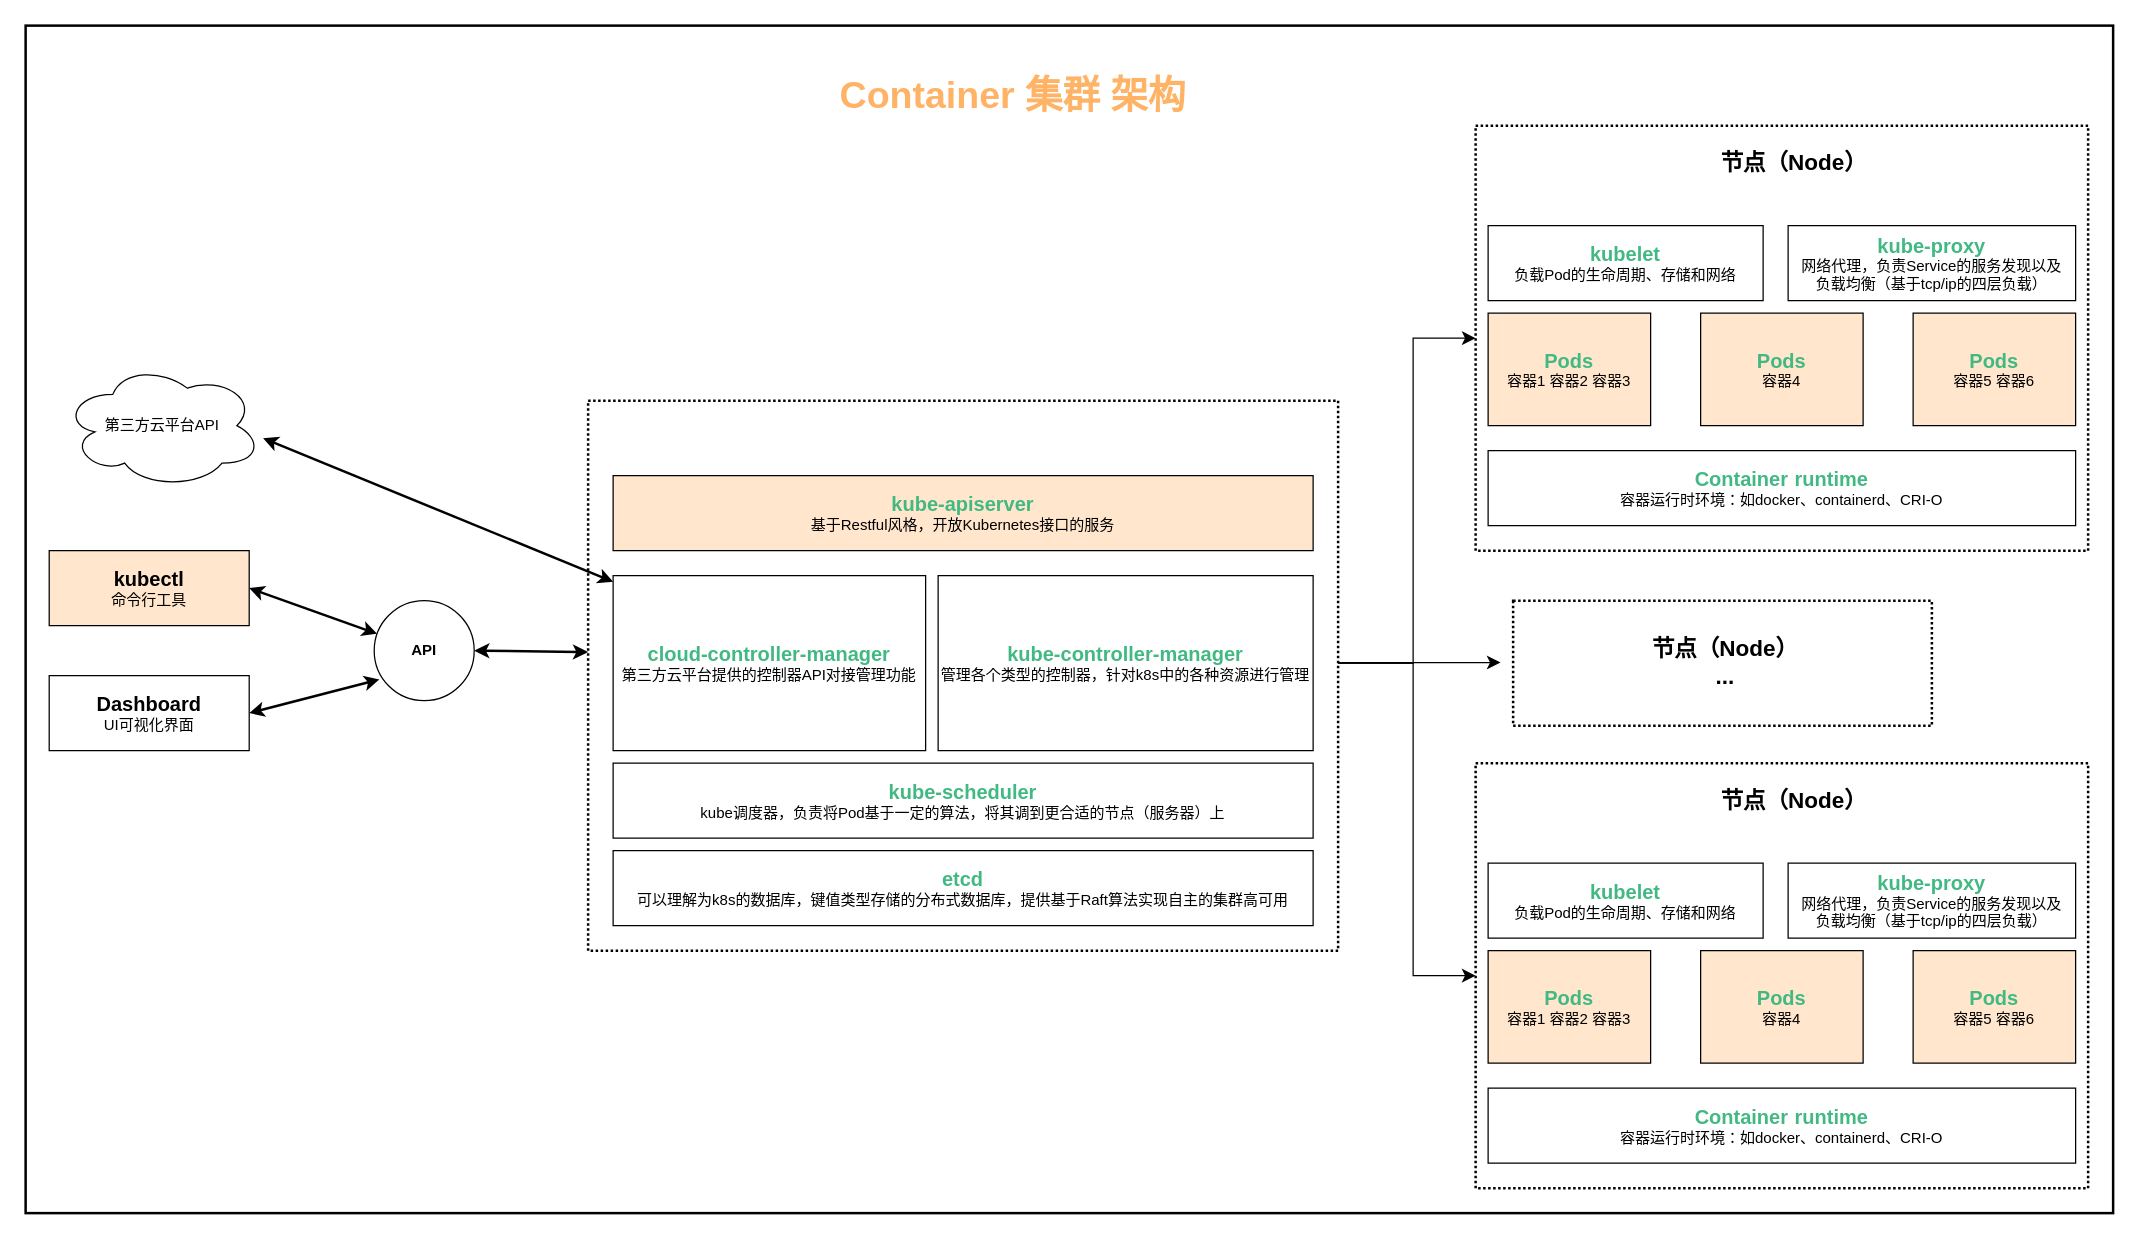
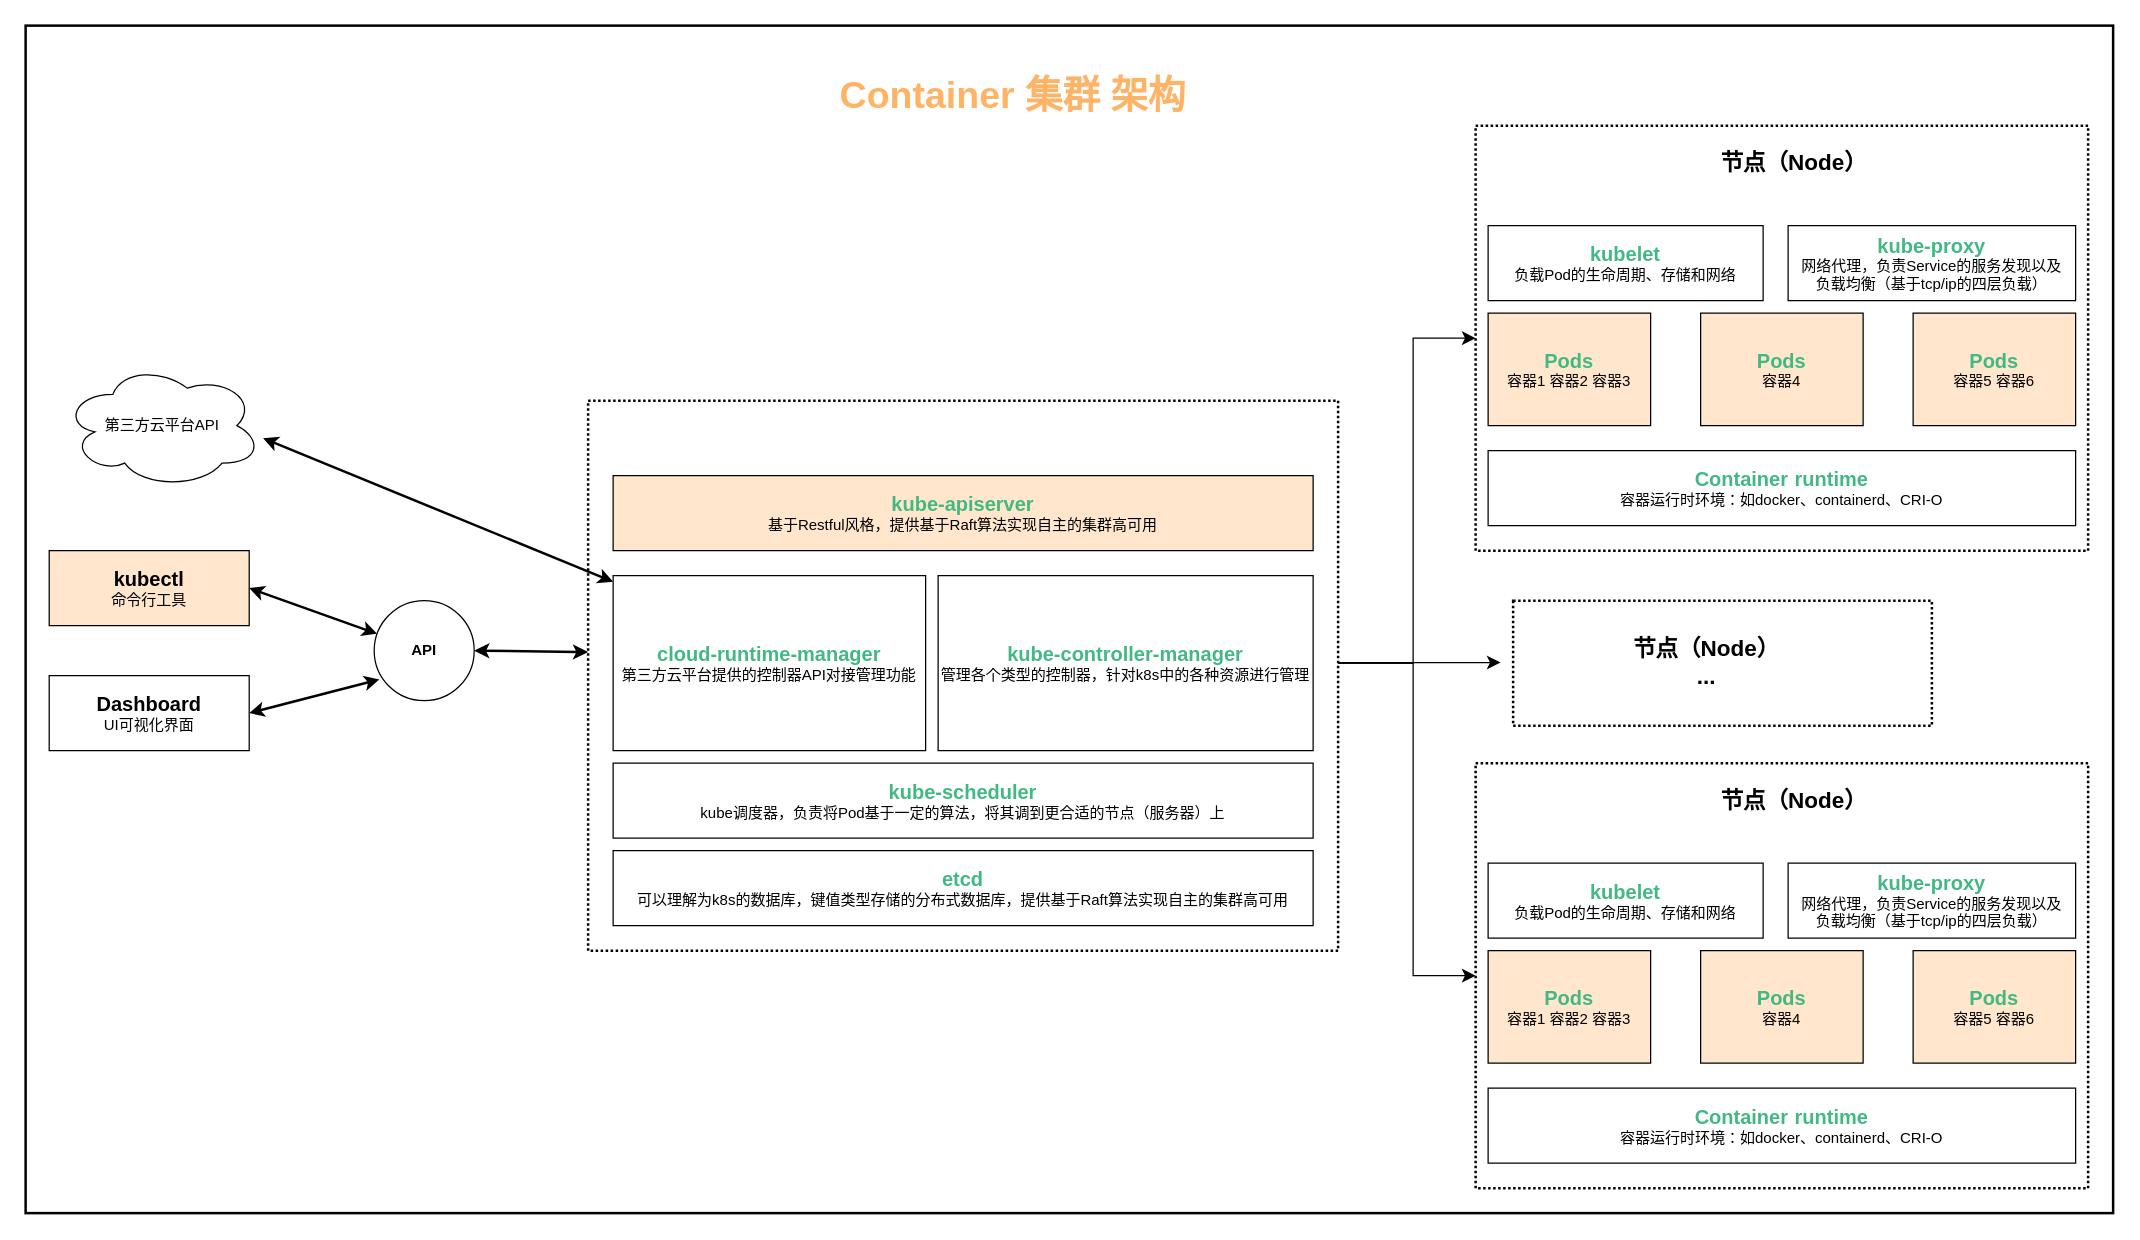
(963, 513) -> (963, 513)
(769, 663) -> (769, 663)
(1726, 663) -> (1707, 663)
